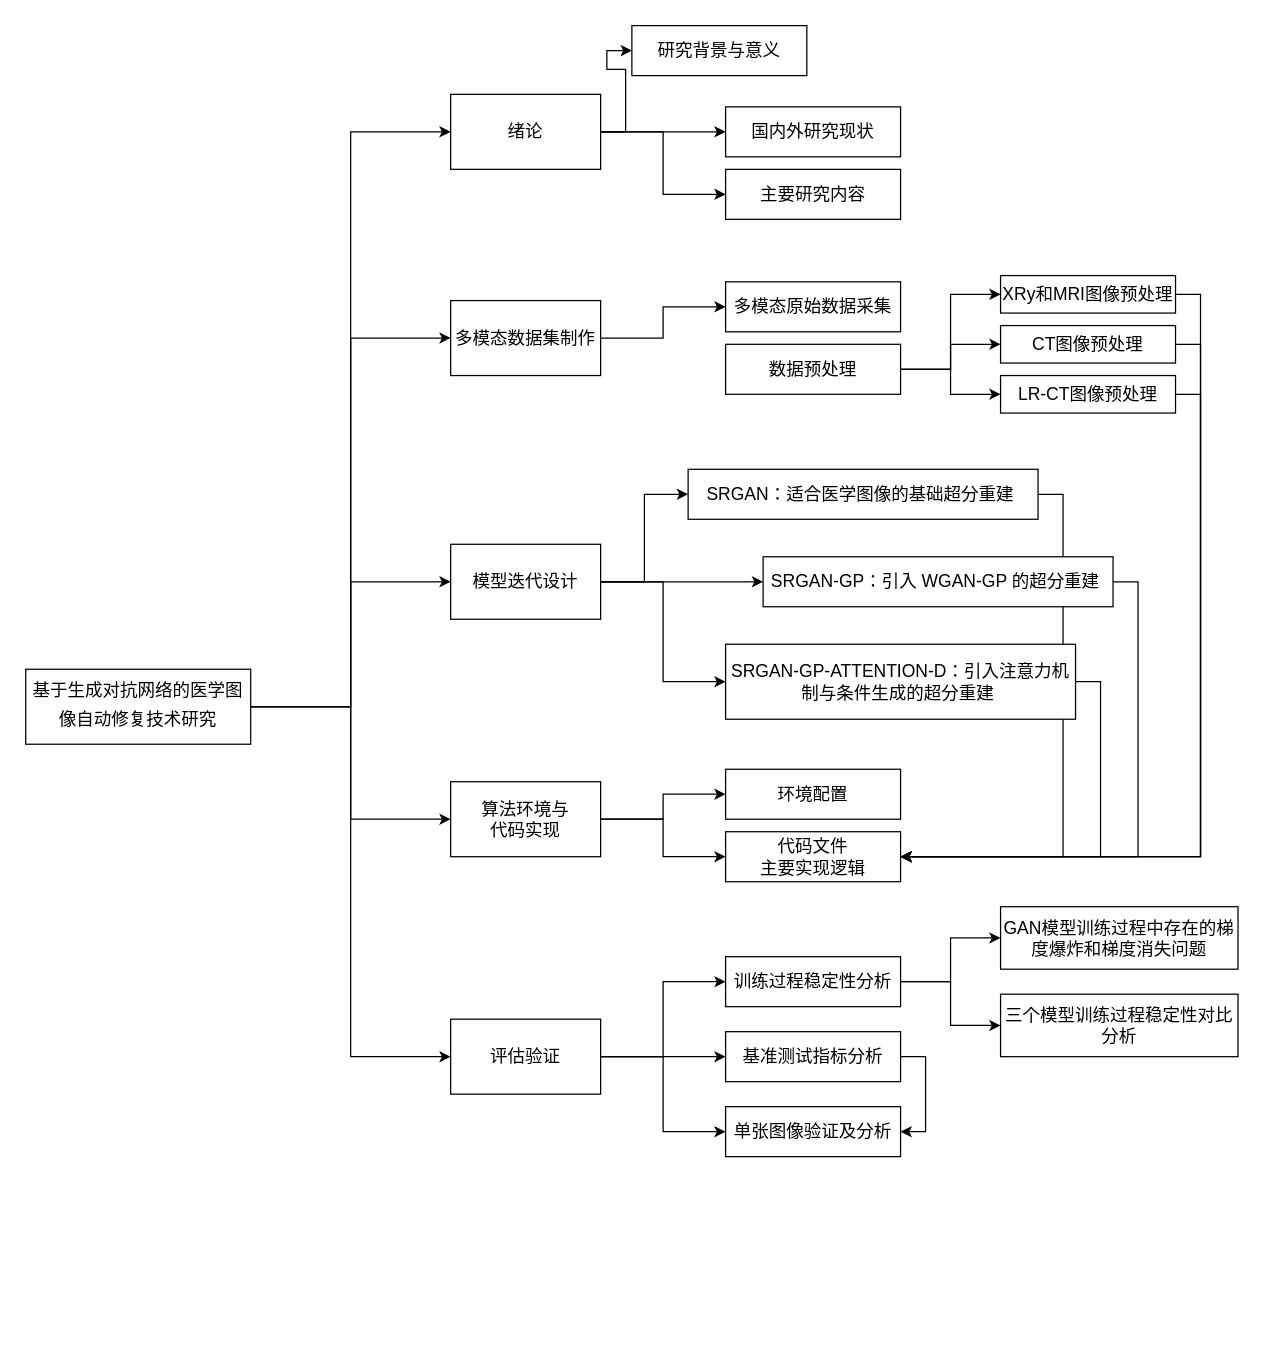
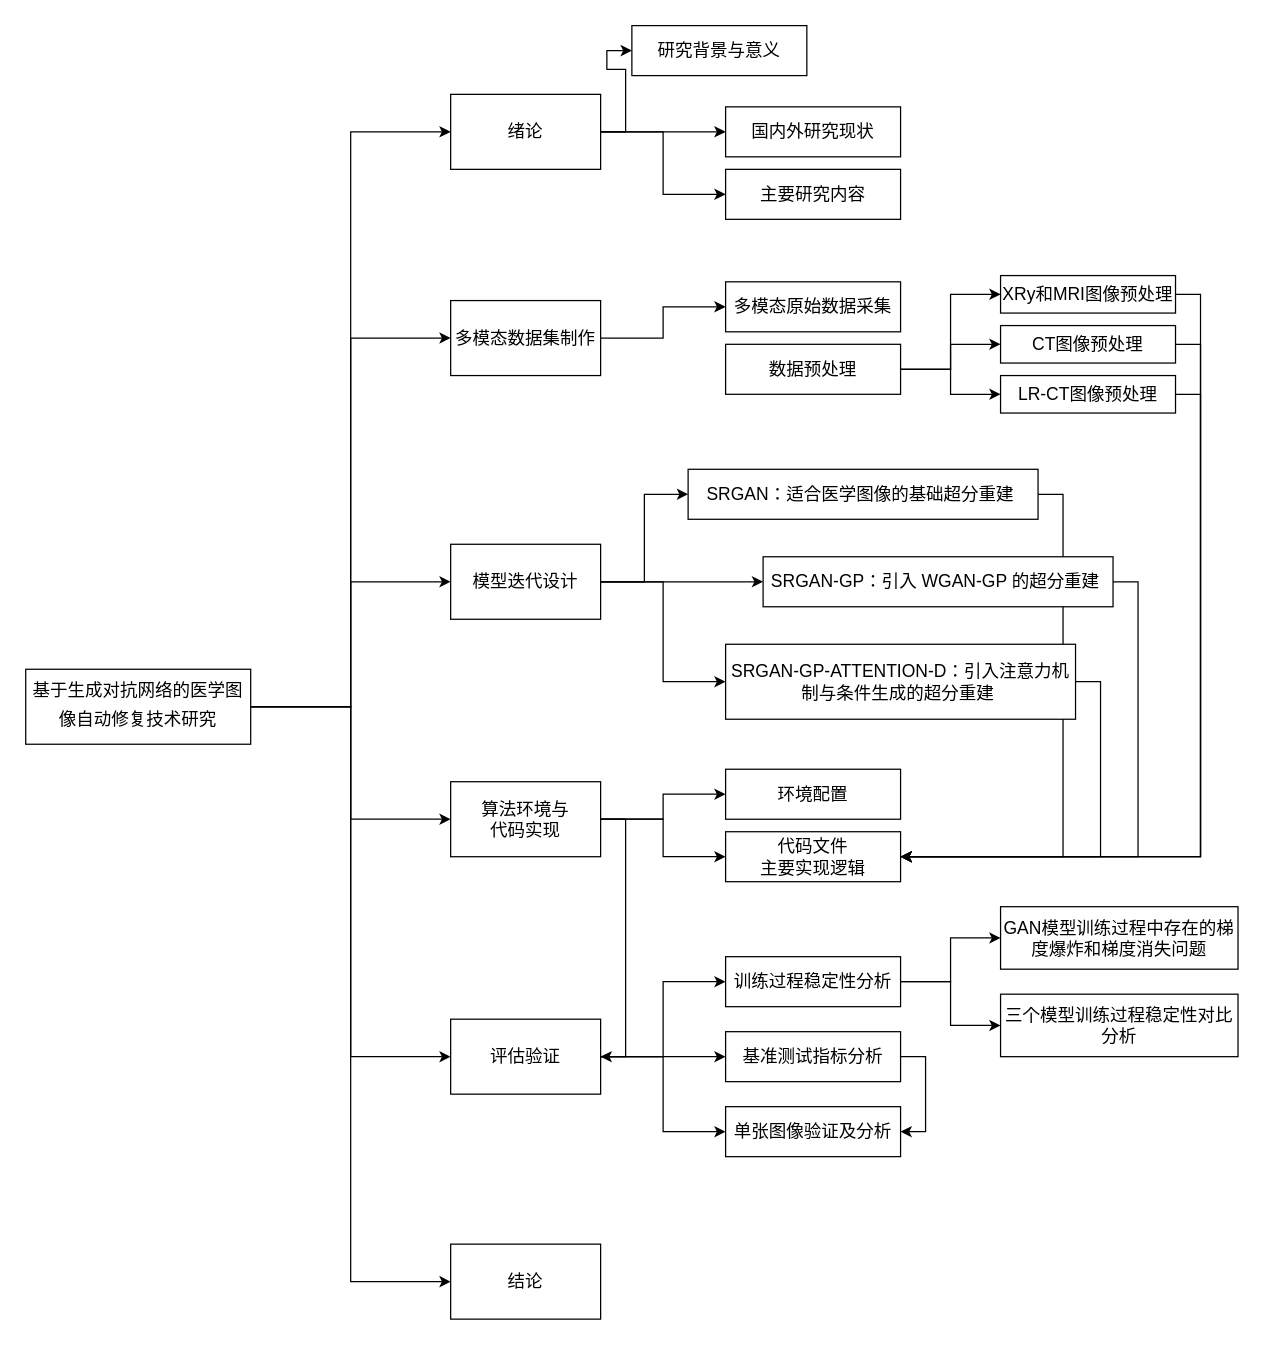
none -> (626, 938)
none -> (351, 1216)
none -> (526, 1282)
